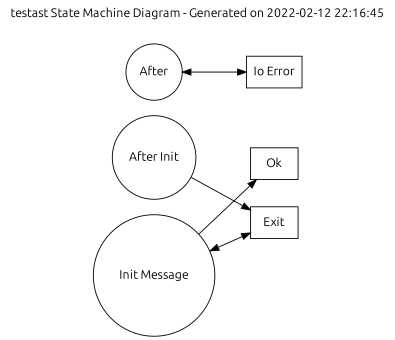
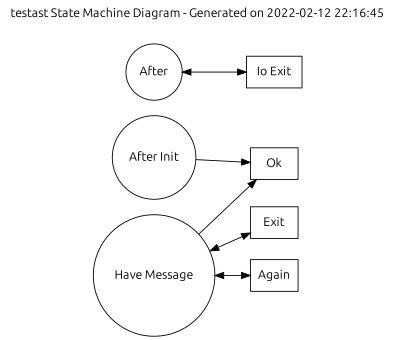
(274, 72) -> (274, 72)
(217, 192) -> (219, 161)
(154, 275) -> (154, 275)
none -> (274, 275)
